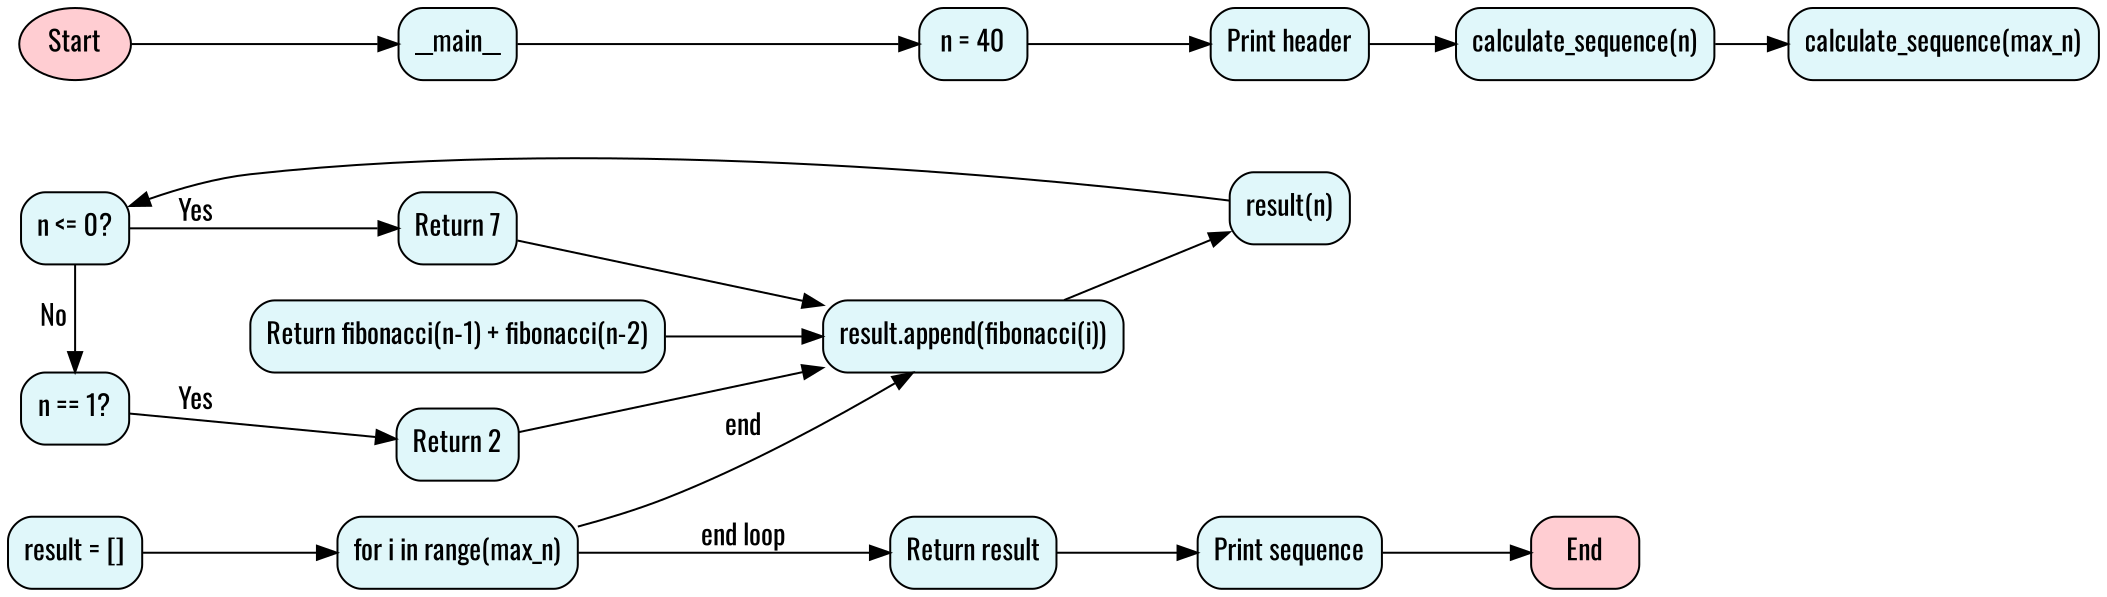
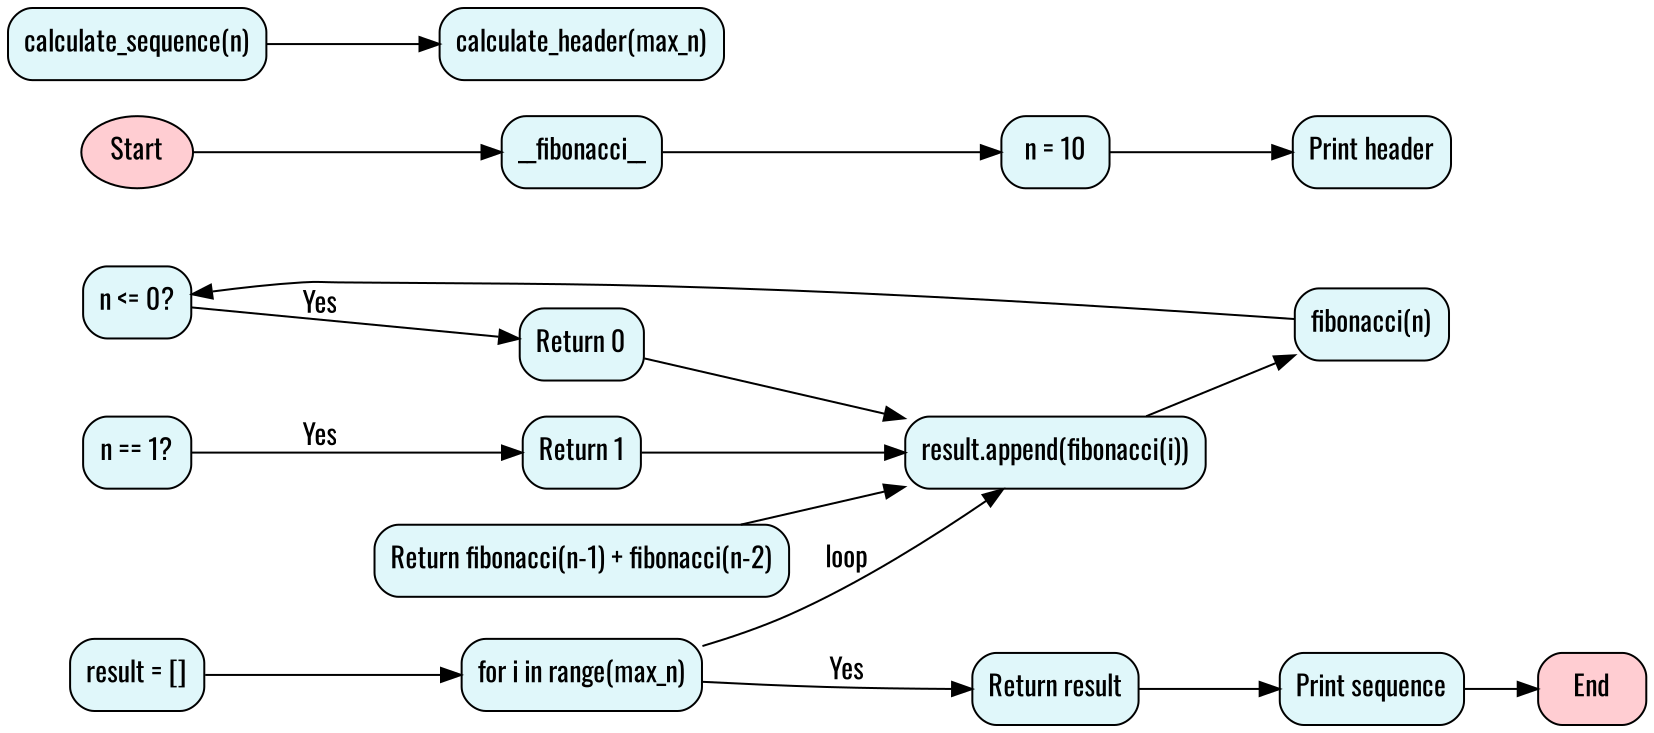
(458, 44) -> (582, 152)
(973, 44) -> (1055, 152)
(1402, 44) -> none
(1944, 44) -> (582, 44)
(1290, 208) -> (1372, 324)
(458, 228) -> (582, 344)
(75, 308) -> none
(744, 428) -> (847, 560)
(458, 445) -> (582, 453)
(744, 538) -> (847, 672)
